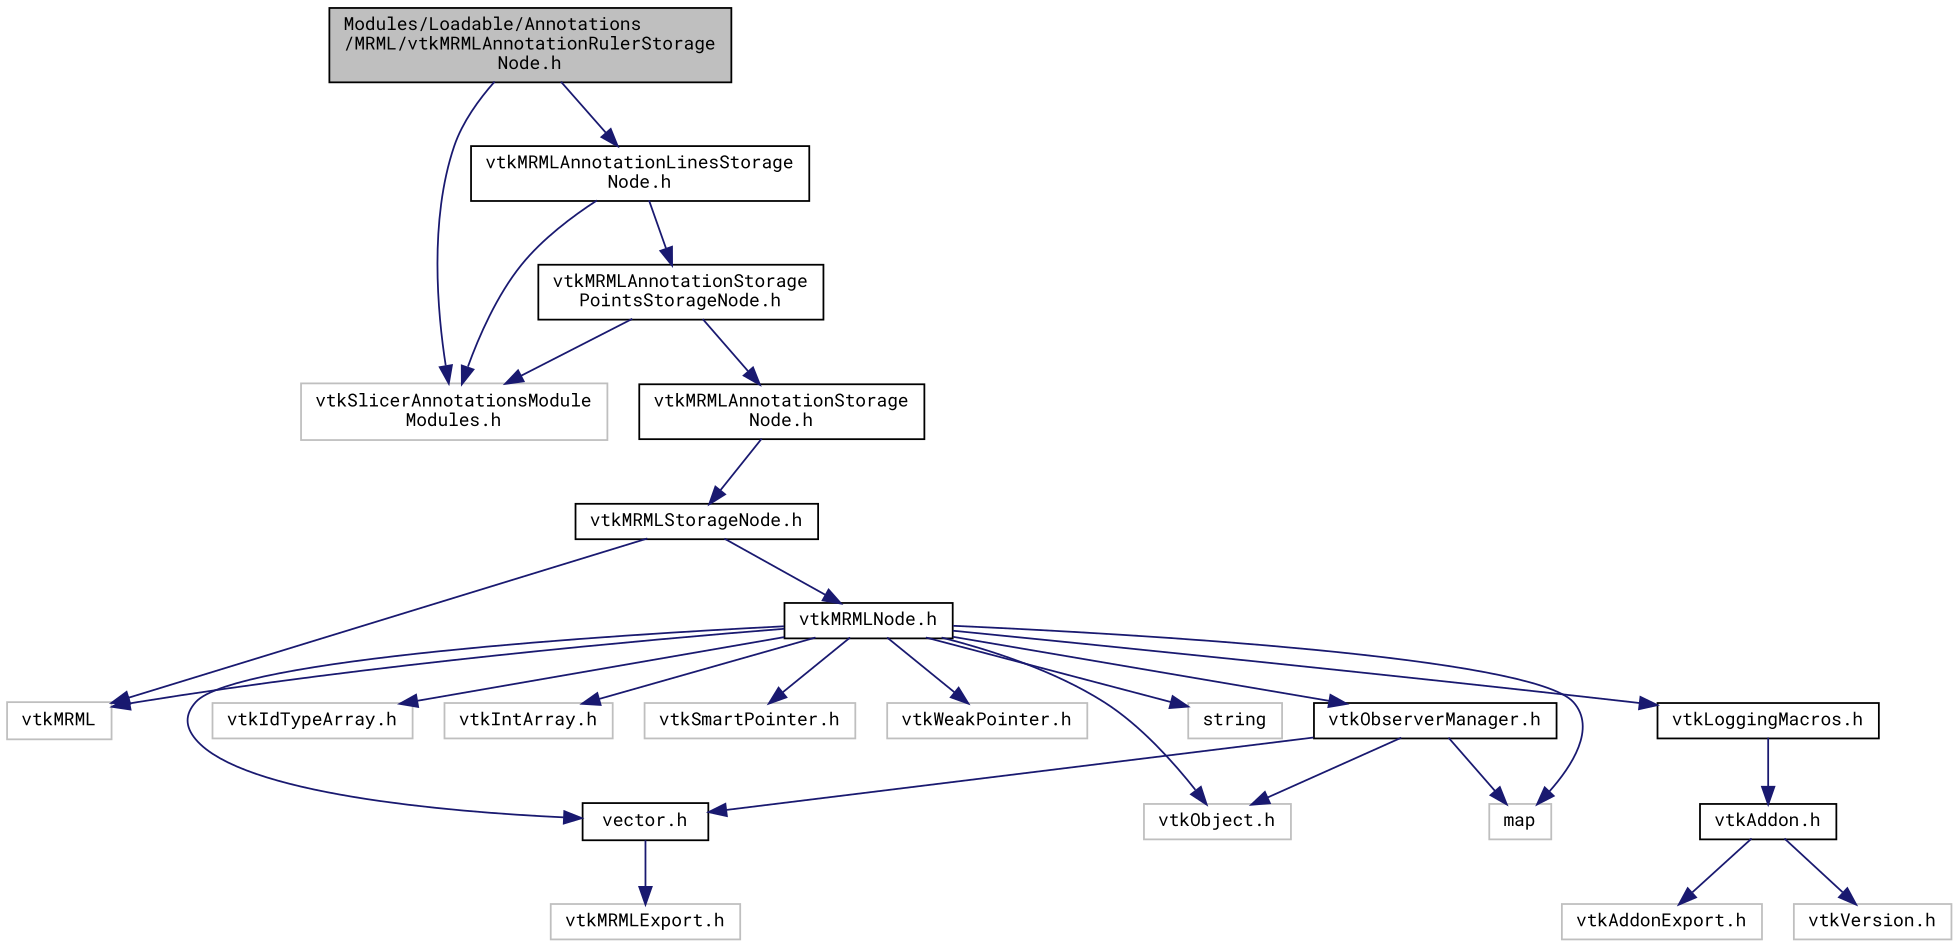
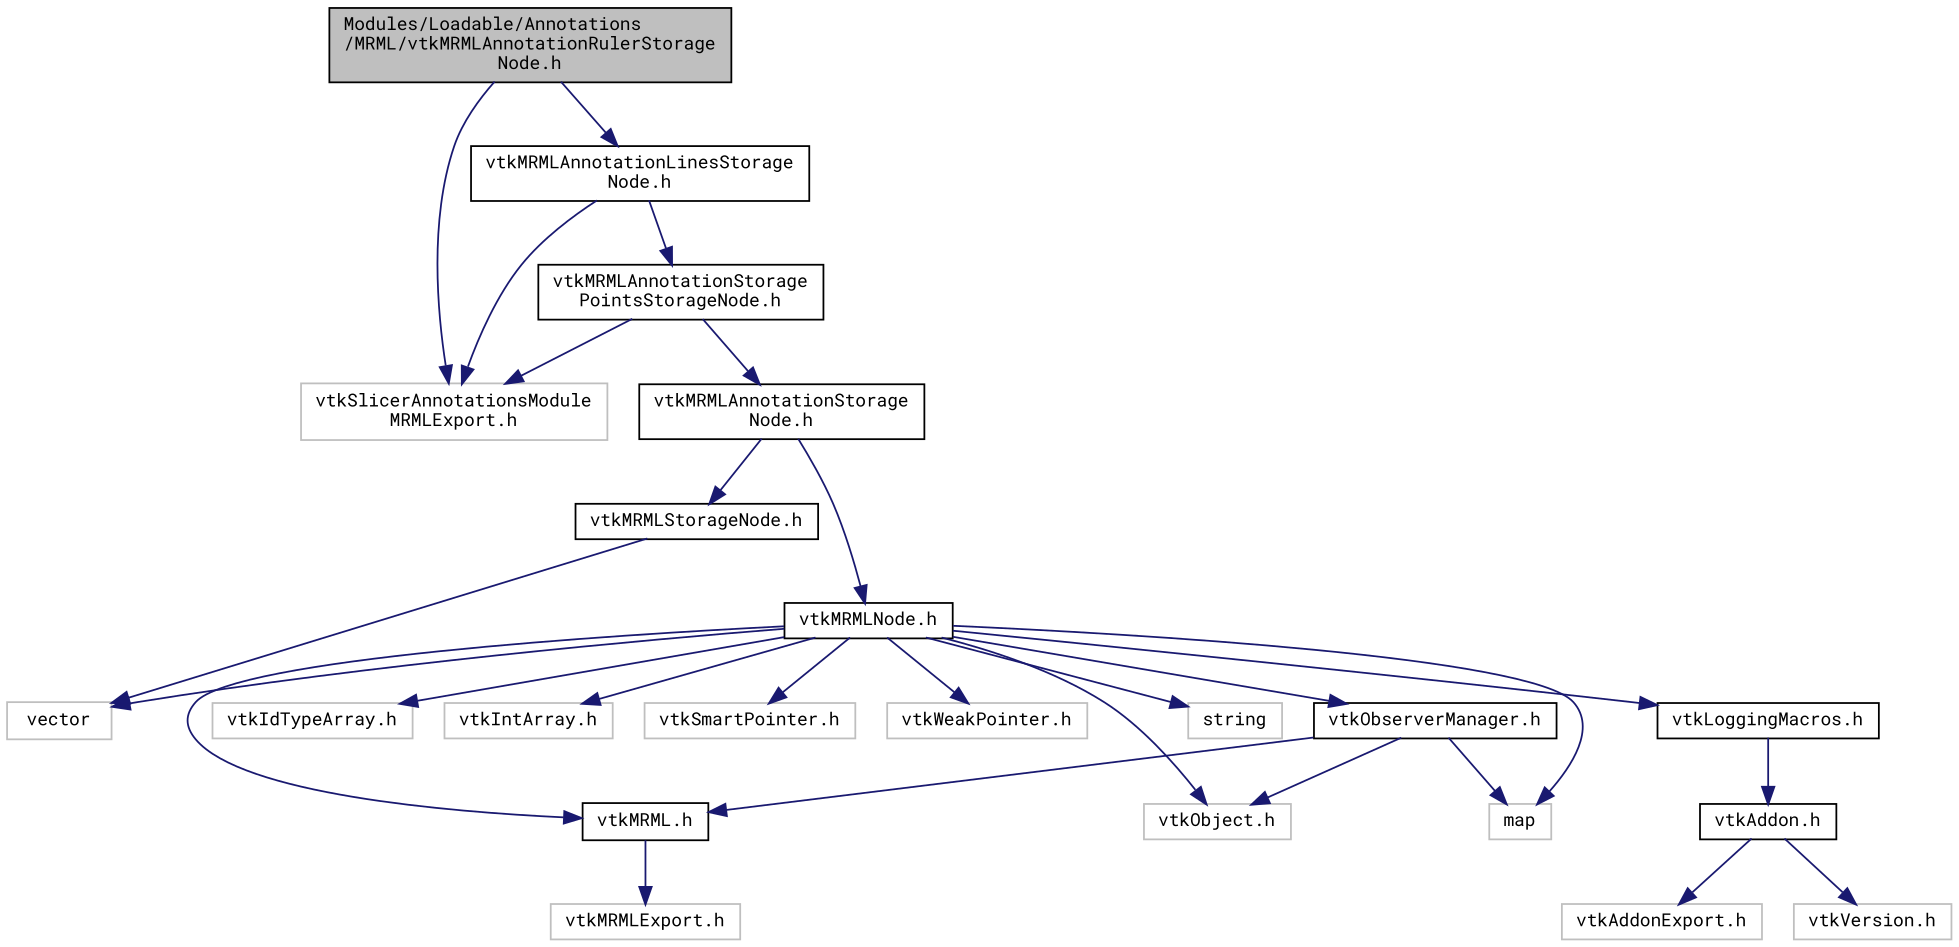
(454, 412) -> (454, 412)
(775, 567) -> (836, 510)
(59, 721) -> (59, 721)
(645, 822) -> (645, 822)
